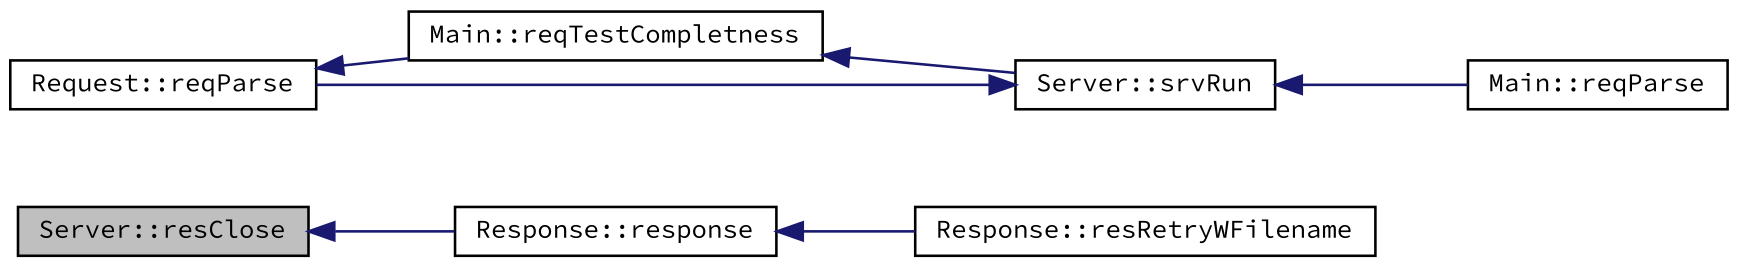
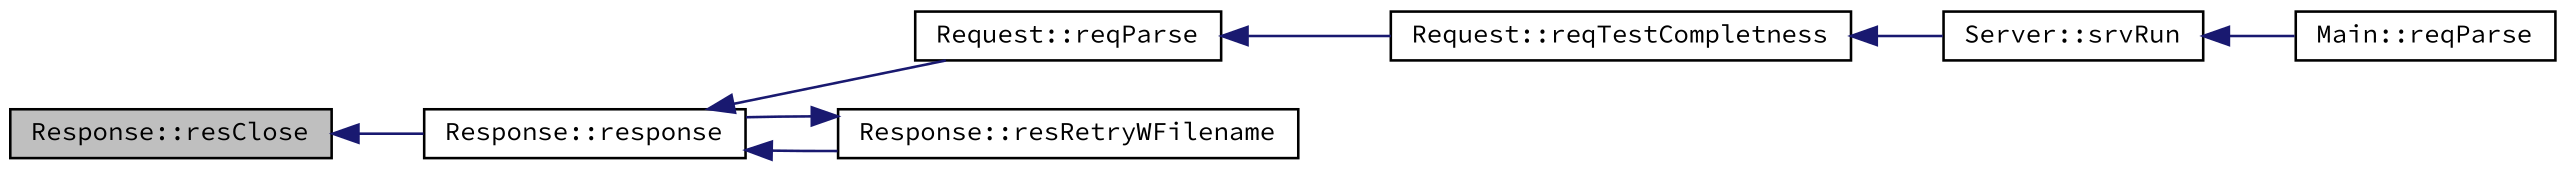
(616, 36) -> (1621, 36)
(653, 85) -> (840, 82)
none -> (779, 117)
(163, 231) -> (171, 134)
